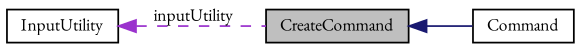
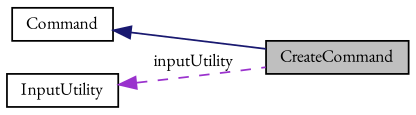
(450, 26) -> (198, 41)
